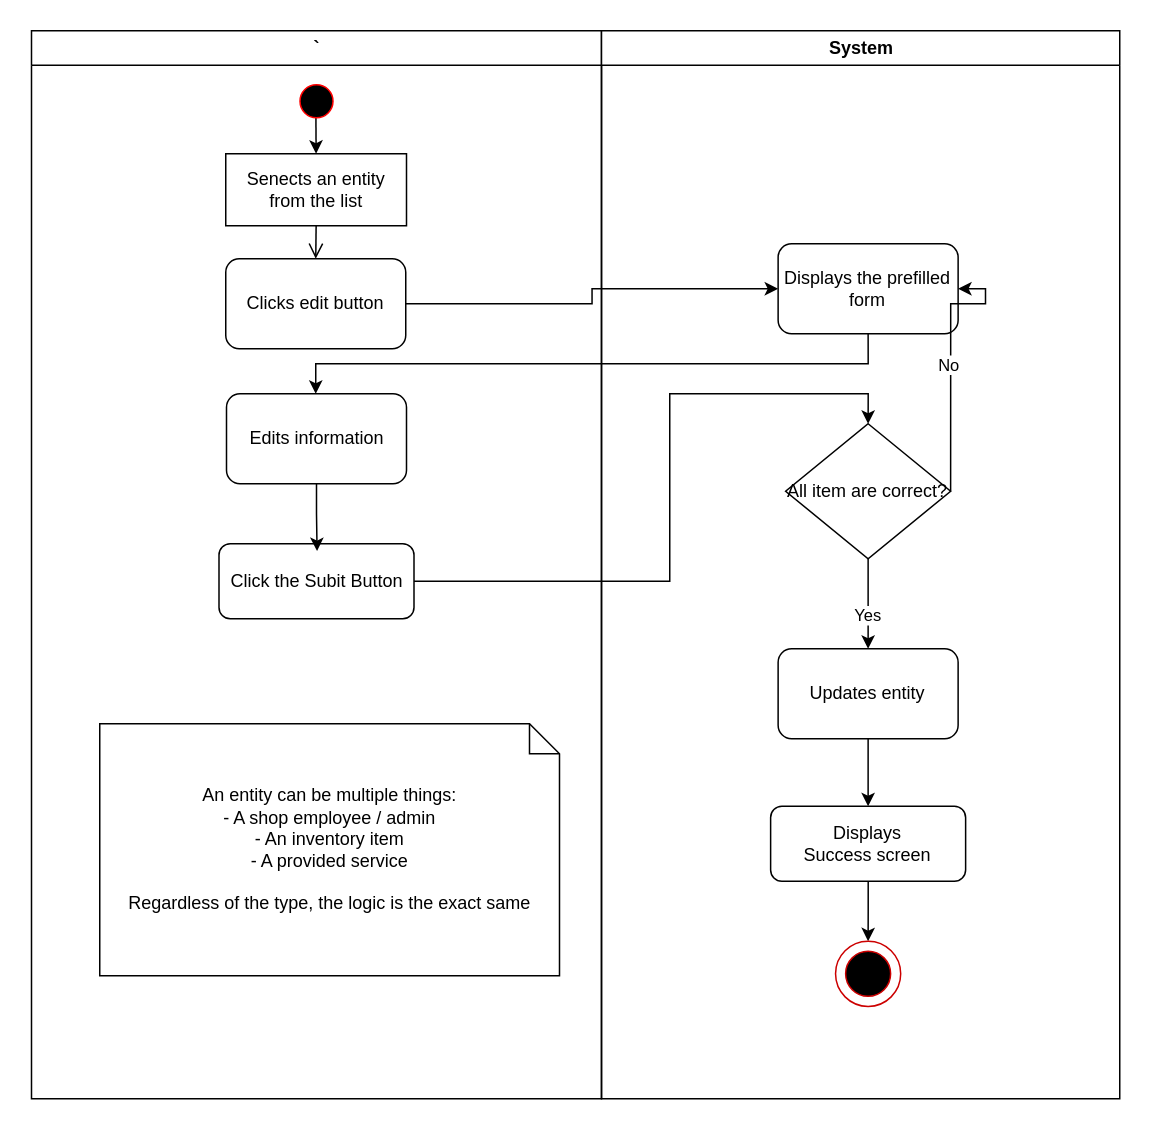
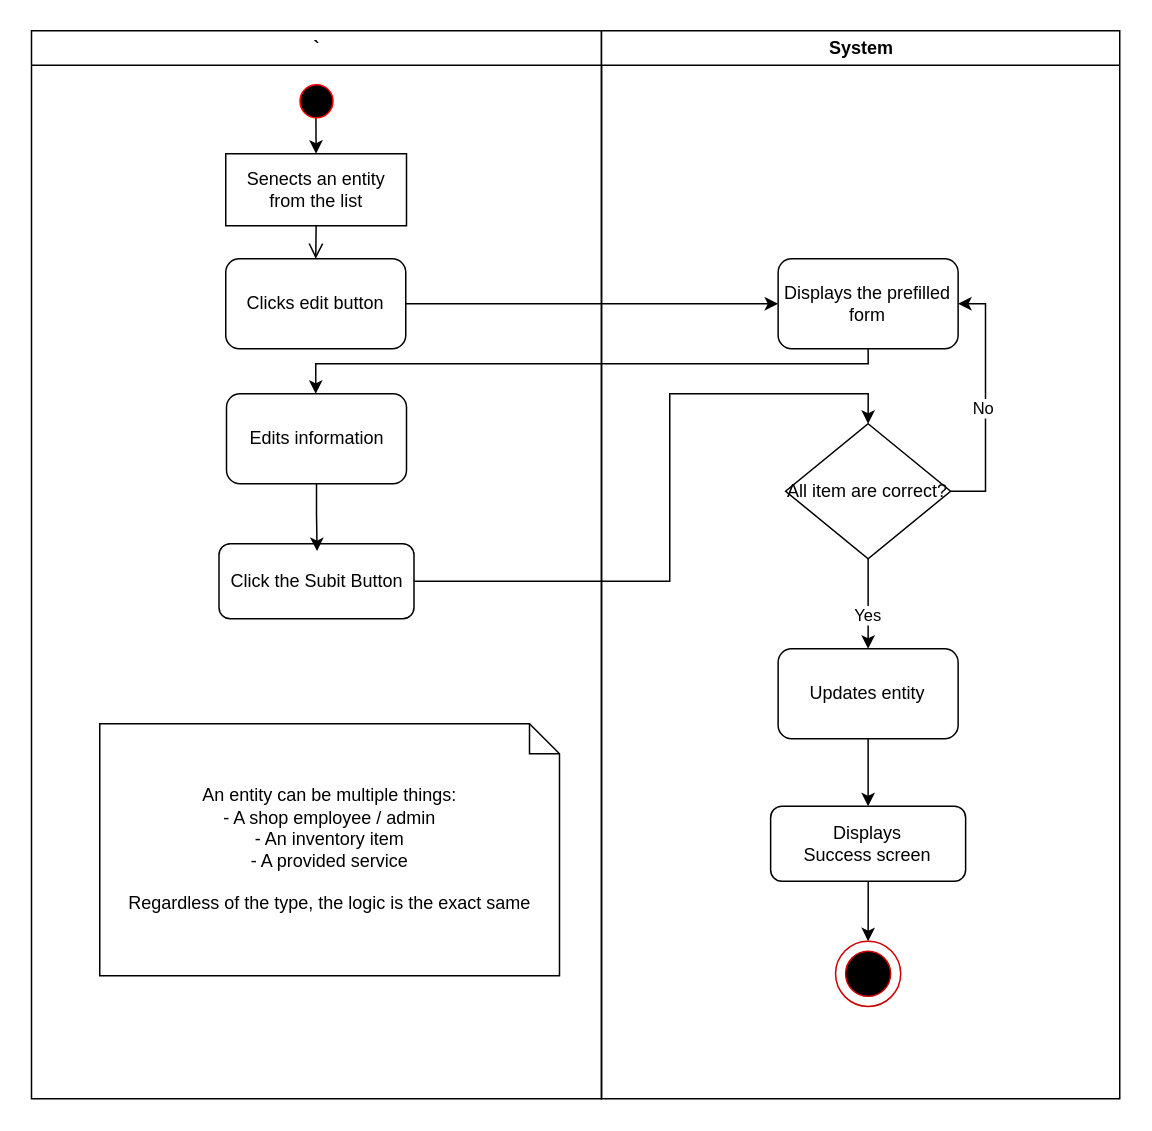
(868, 289) -> (868, 304)
